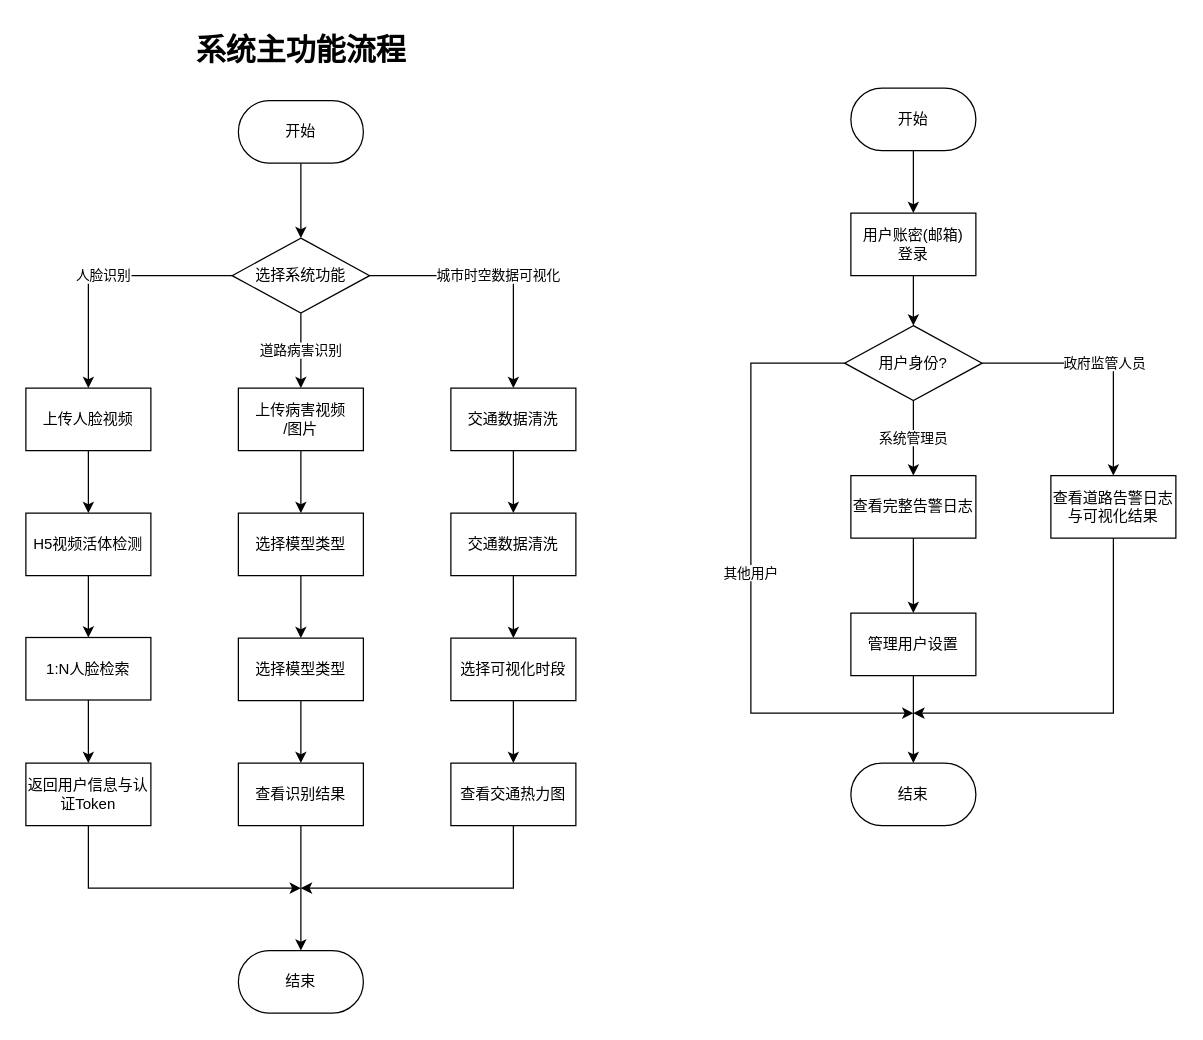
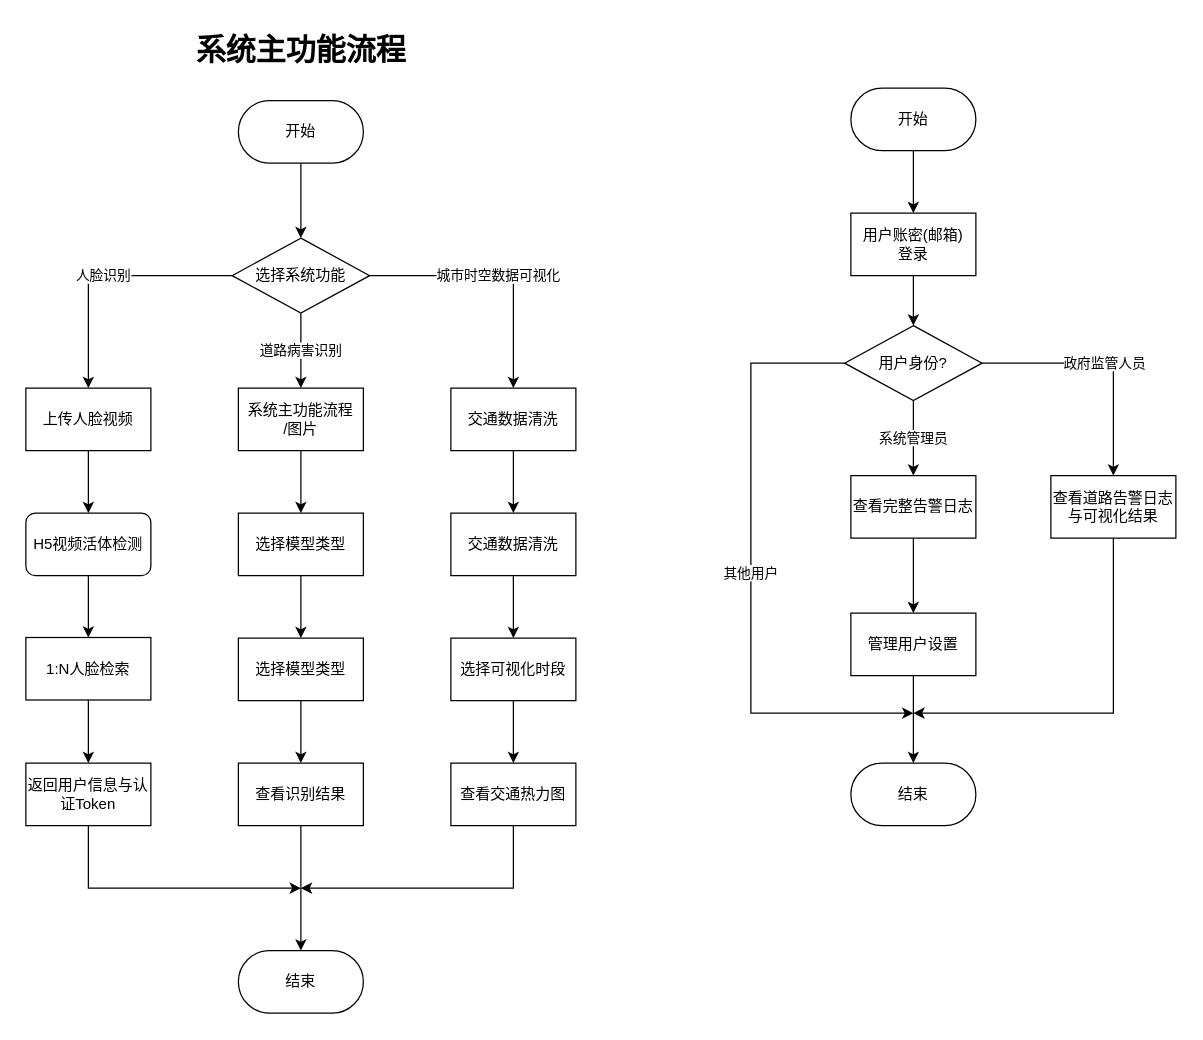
(301, 419) -> (301, 419)
(88, 544) -> (88, 544)
